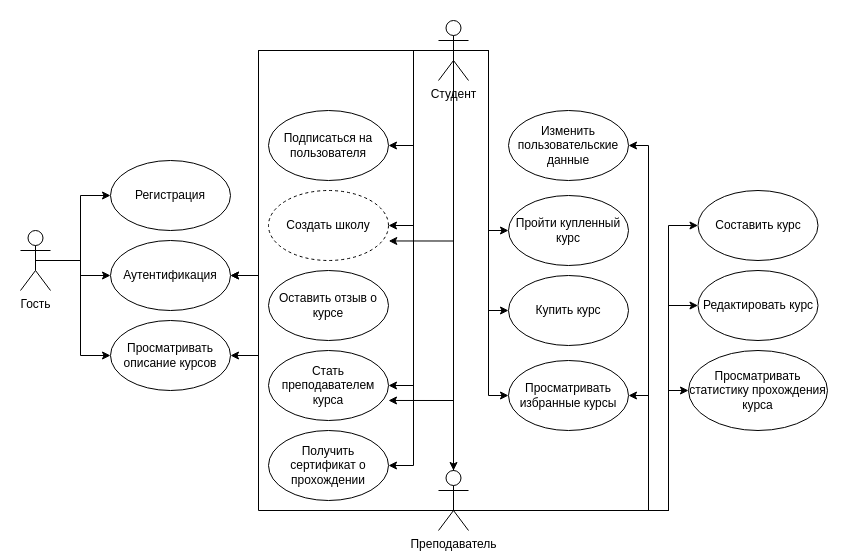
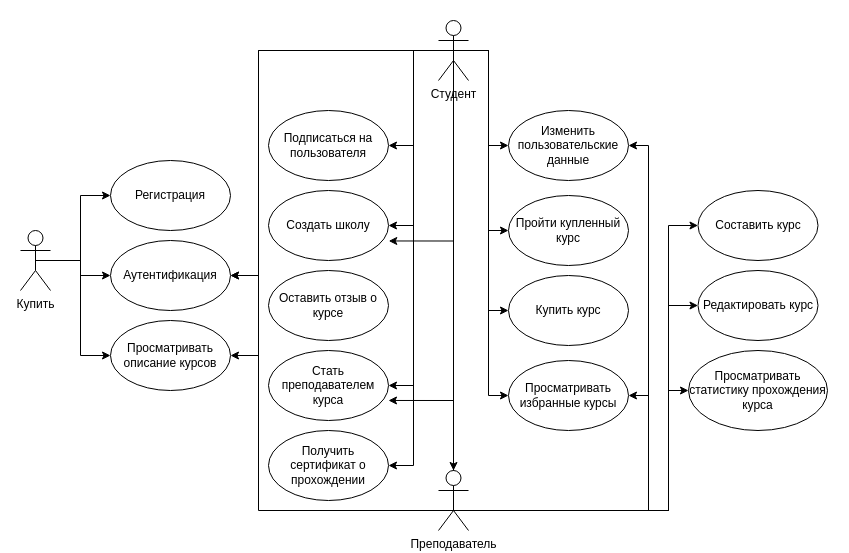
none -> (496, 146)
(329, 226) -> (329, 226)
(36, 305) -> (36, 305)
